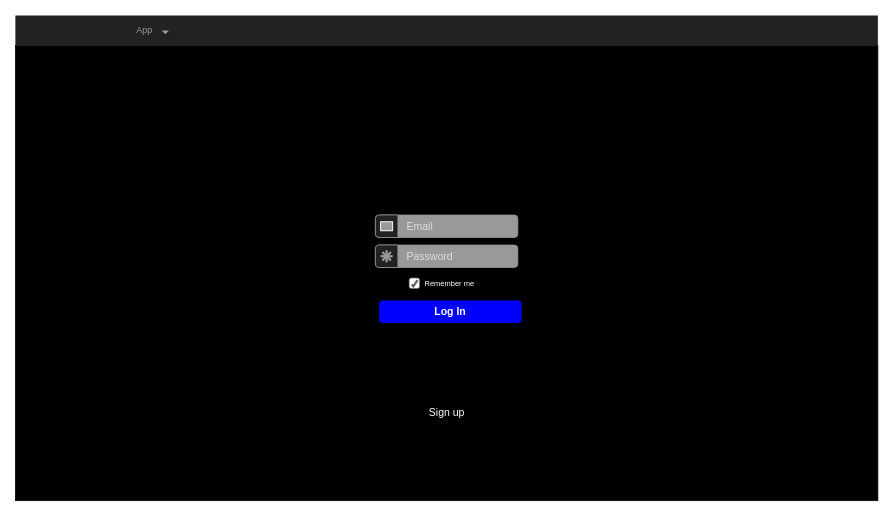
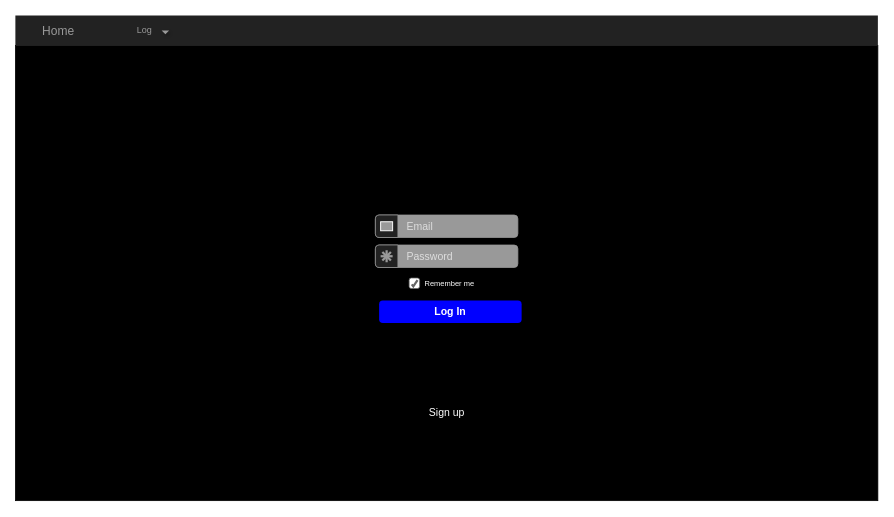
none -> (59, 30)
(145, 30) -> (145, 30)
